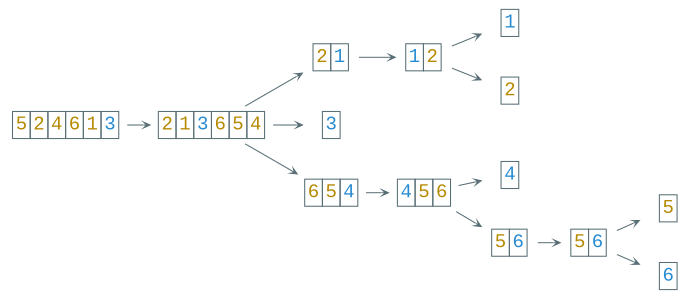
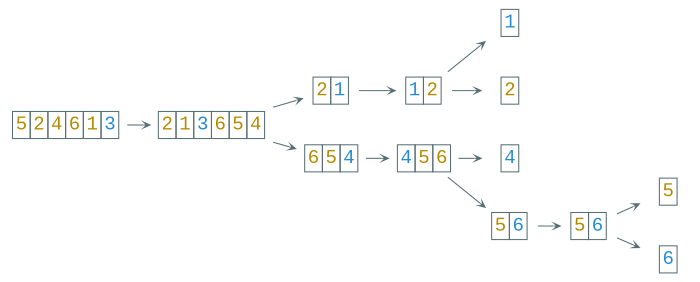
(331, 125) -> none
